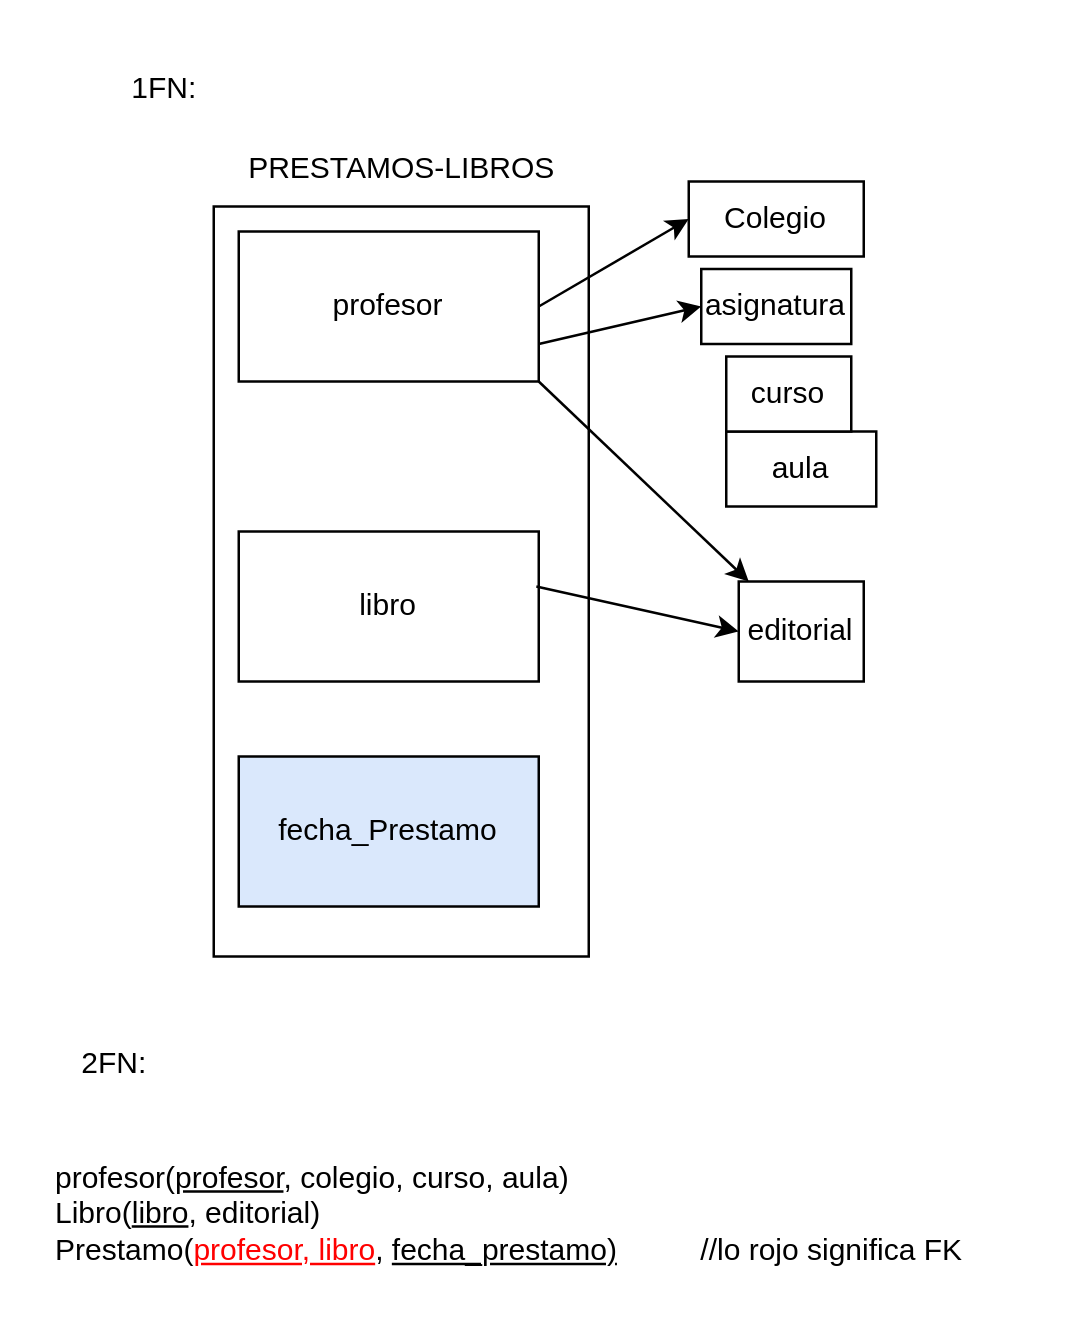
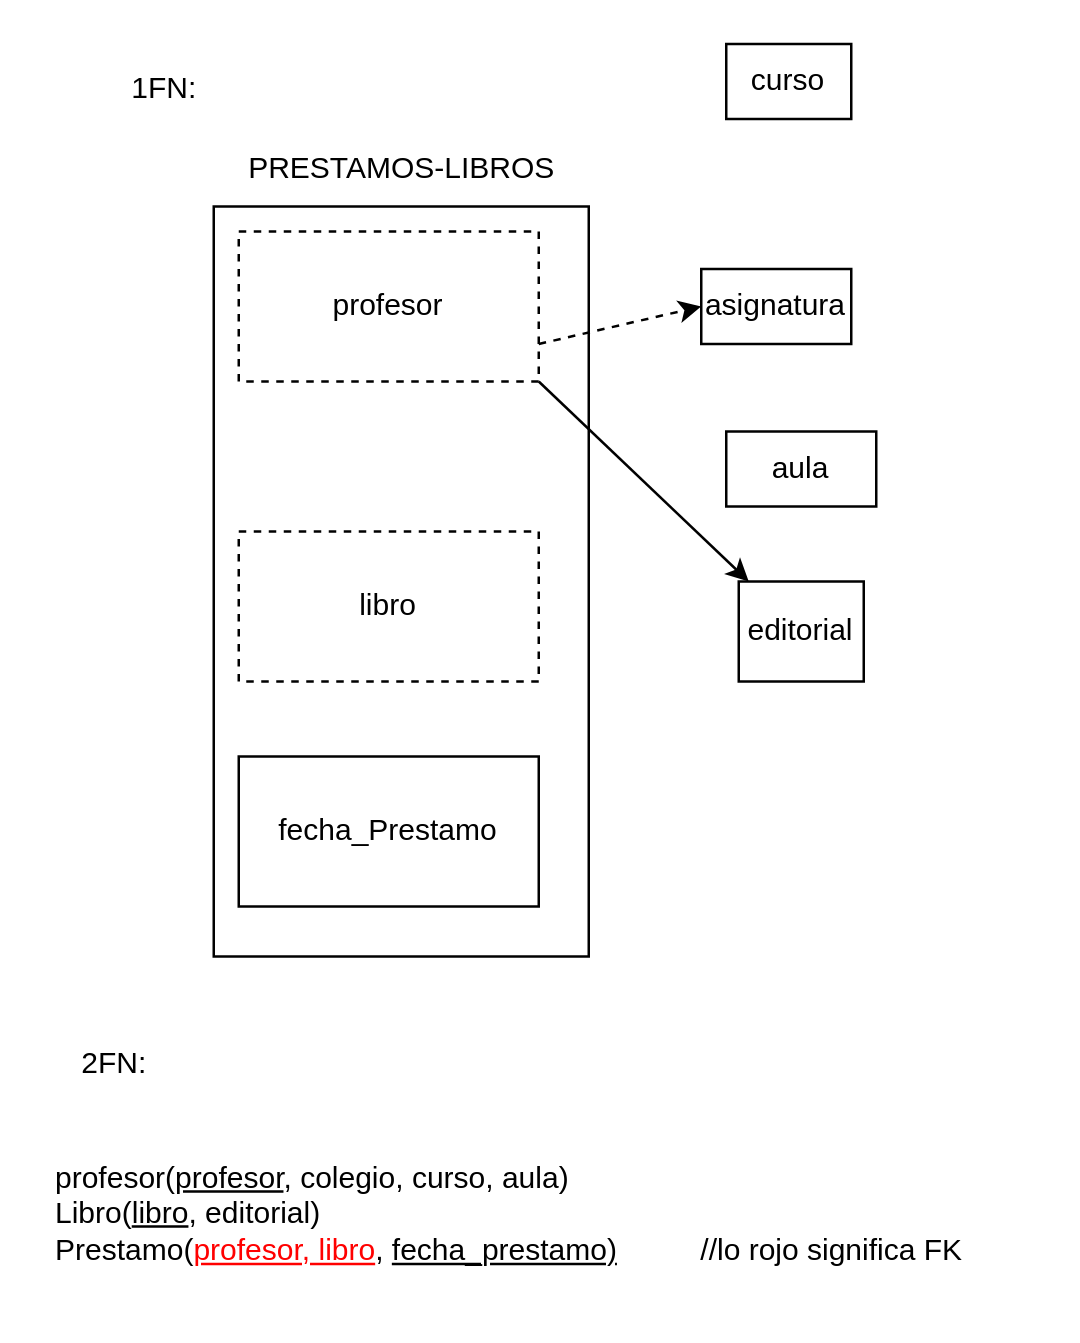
(776, 219) -> none
(606, 267) -> none
(389, 306) -> (389, 306)
(611, 327) -> (611, 327)
(789, 394) -> (789, 81)
(389, 606) -> (389, 606)
(629, 607) -> none
(389, 831) -> (389, 831)
